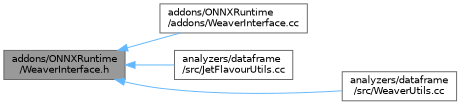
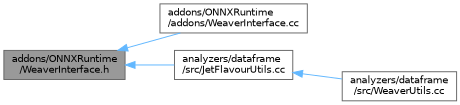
(233, 93) -> (322, 76)
